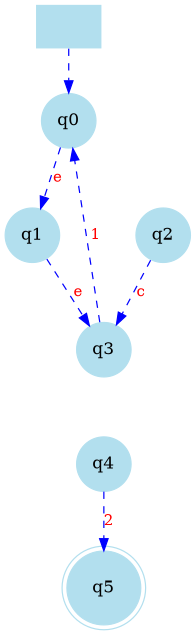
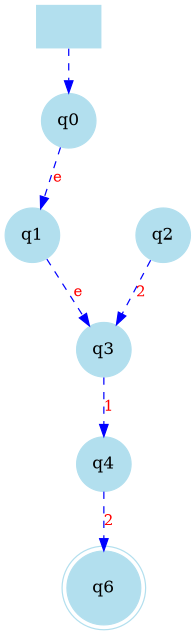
(87, 241) -> (104, 401)
(141, 292) -> (141, 292)
(104, 588) -> (104, 588)
